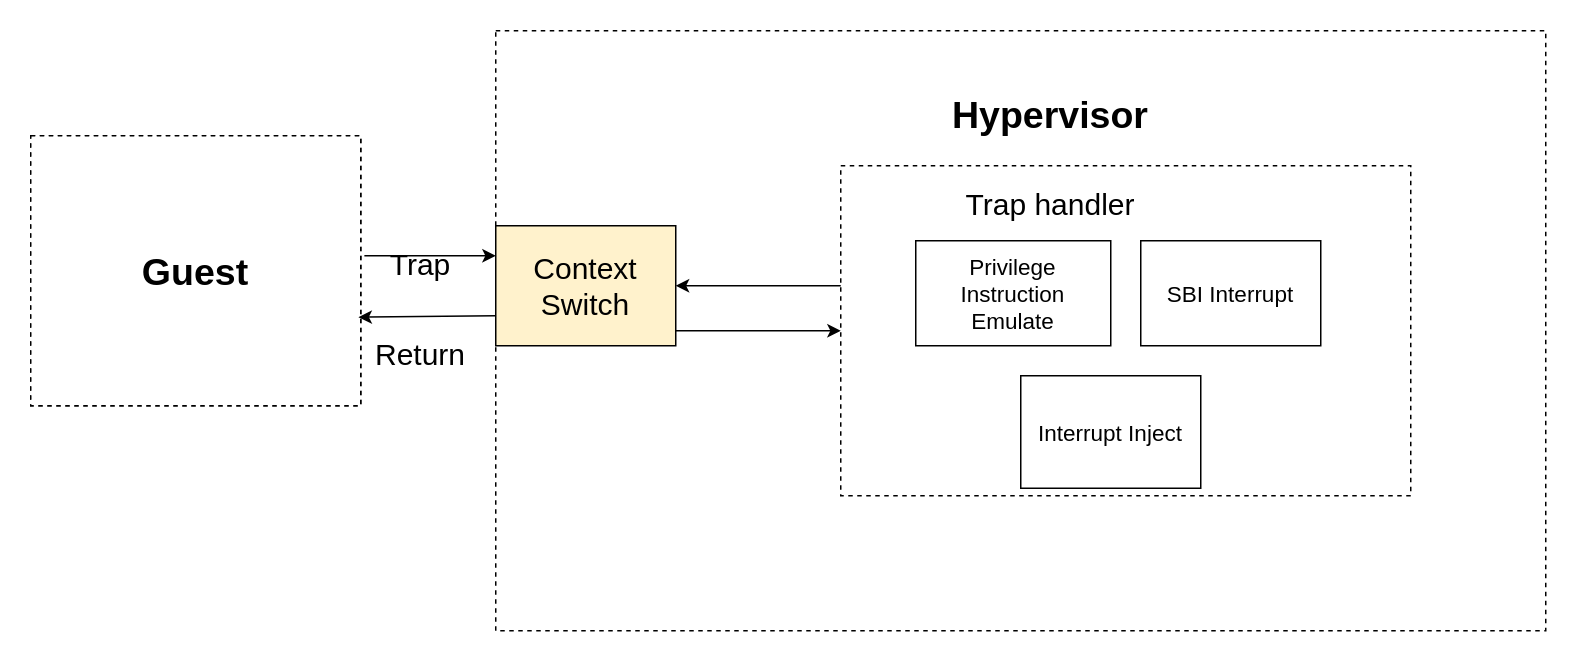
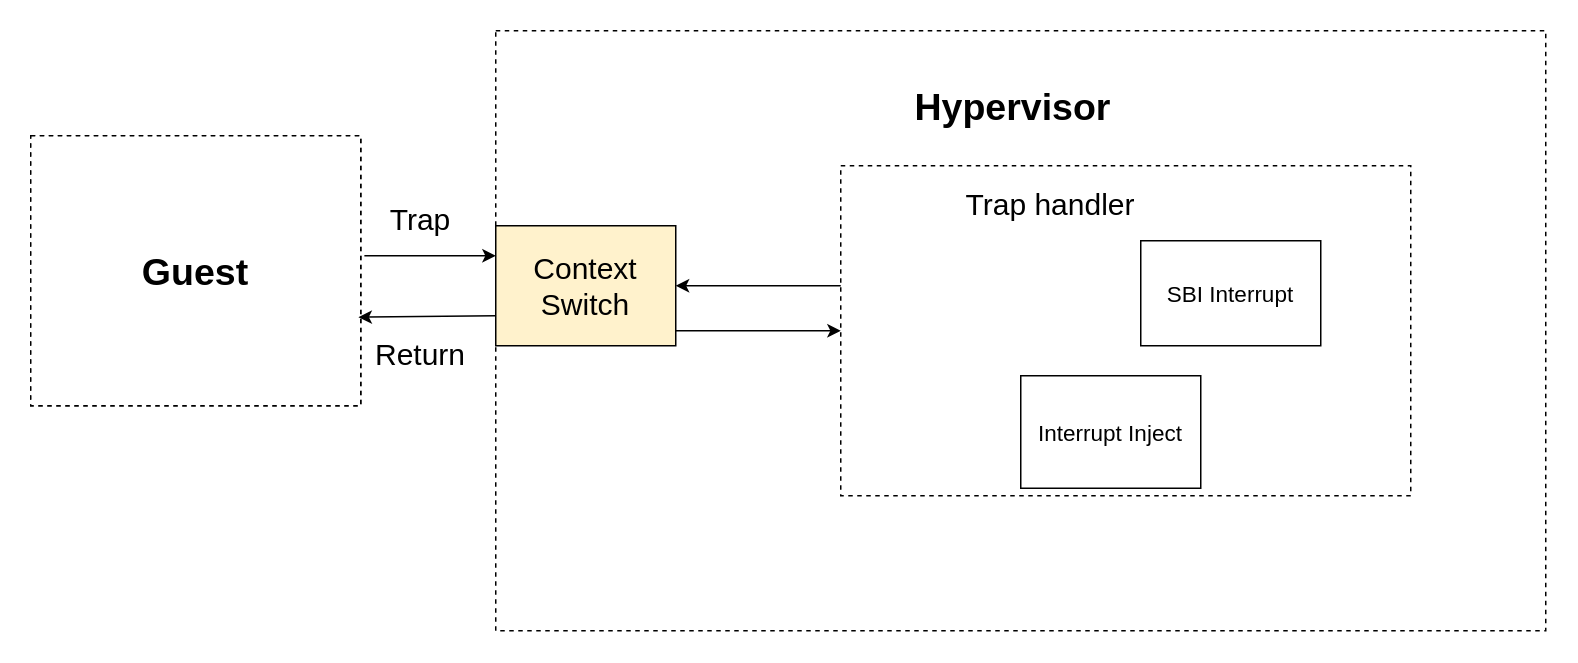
(1051, 113) -> (1013, 106)
(421, 263) -> (421, 218)
(1013, 293) -> none
